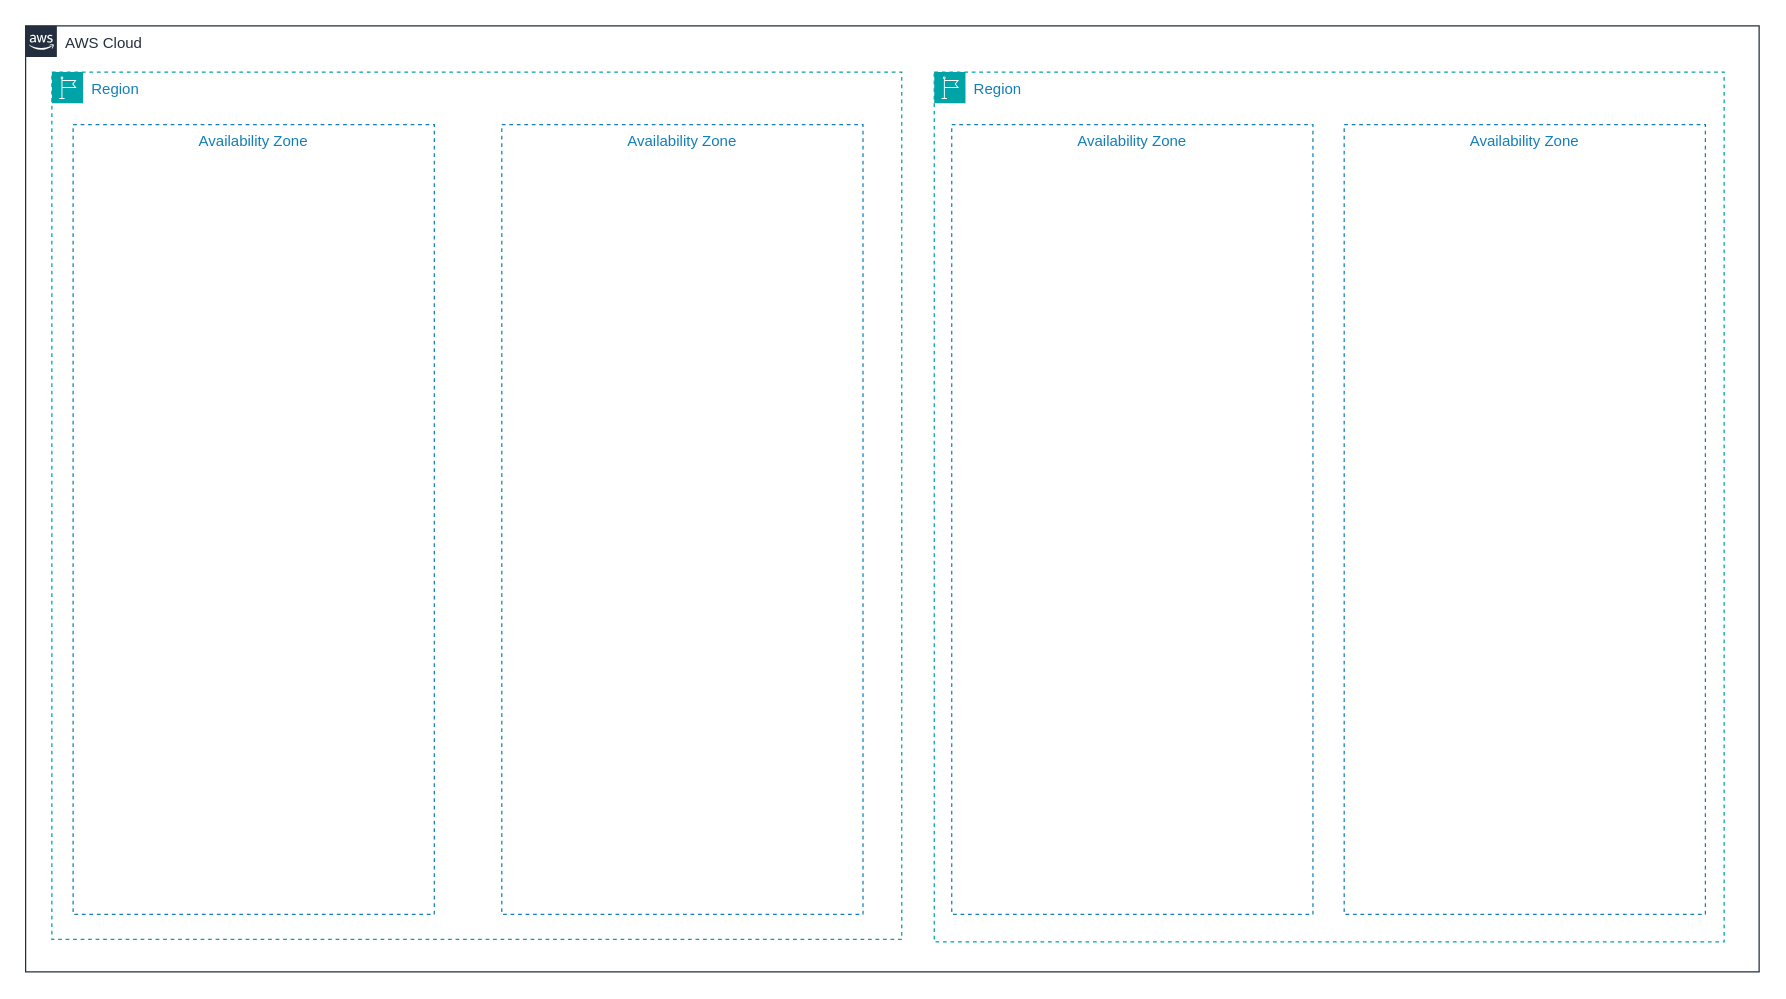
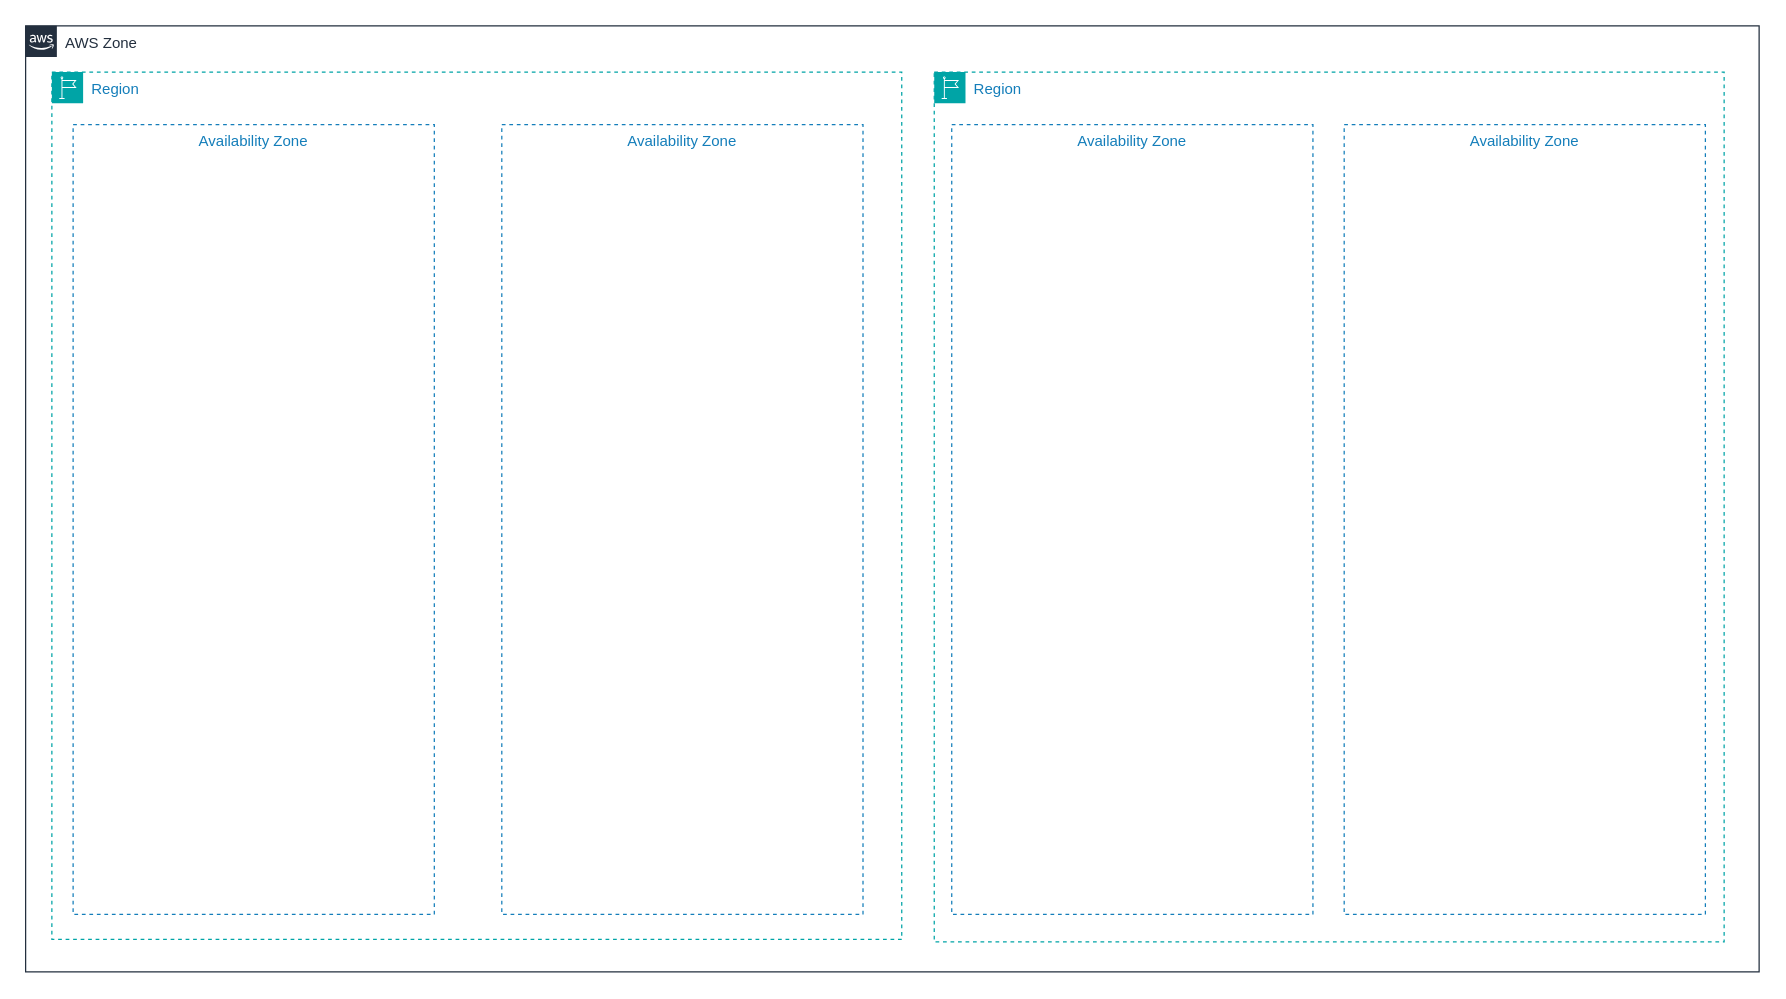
(100, 43) -> (97, 43)
